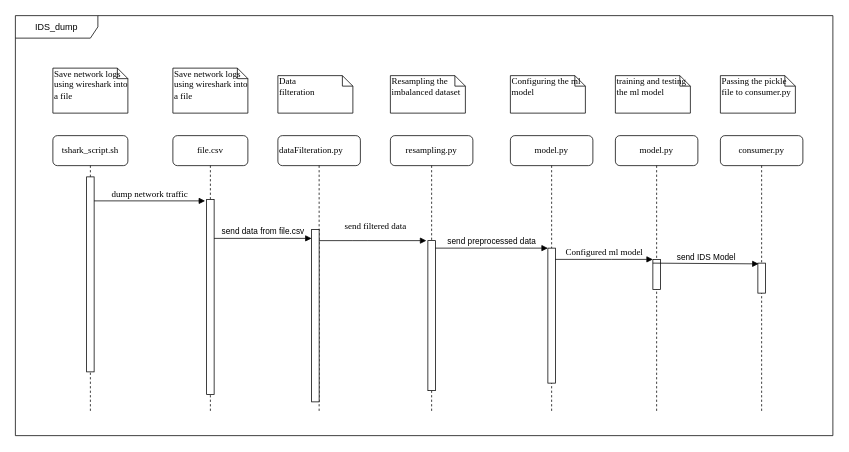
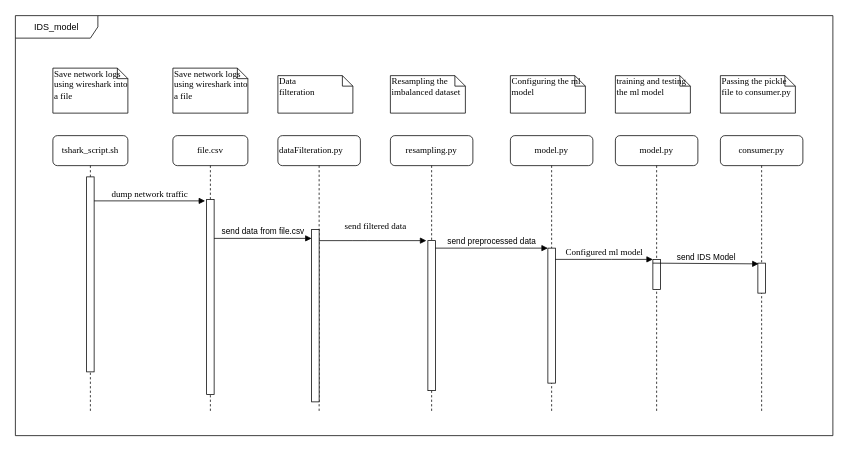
(57, 27) -> (57, 27)
